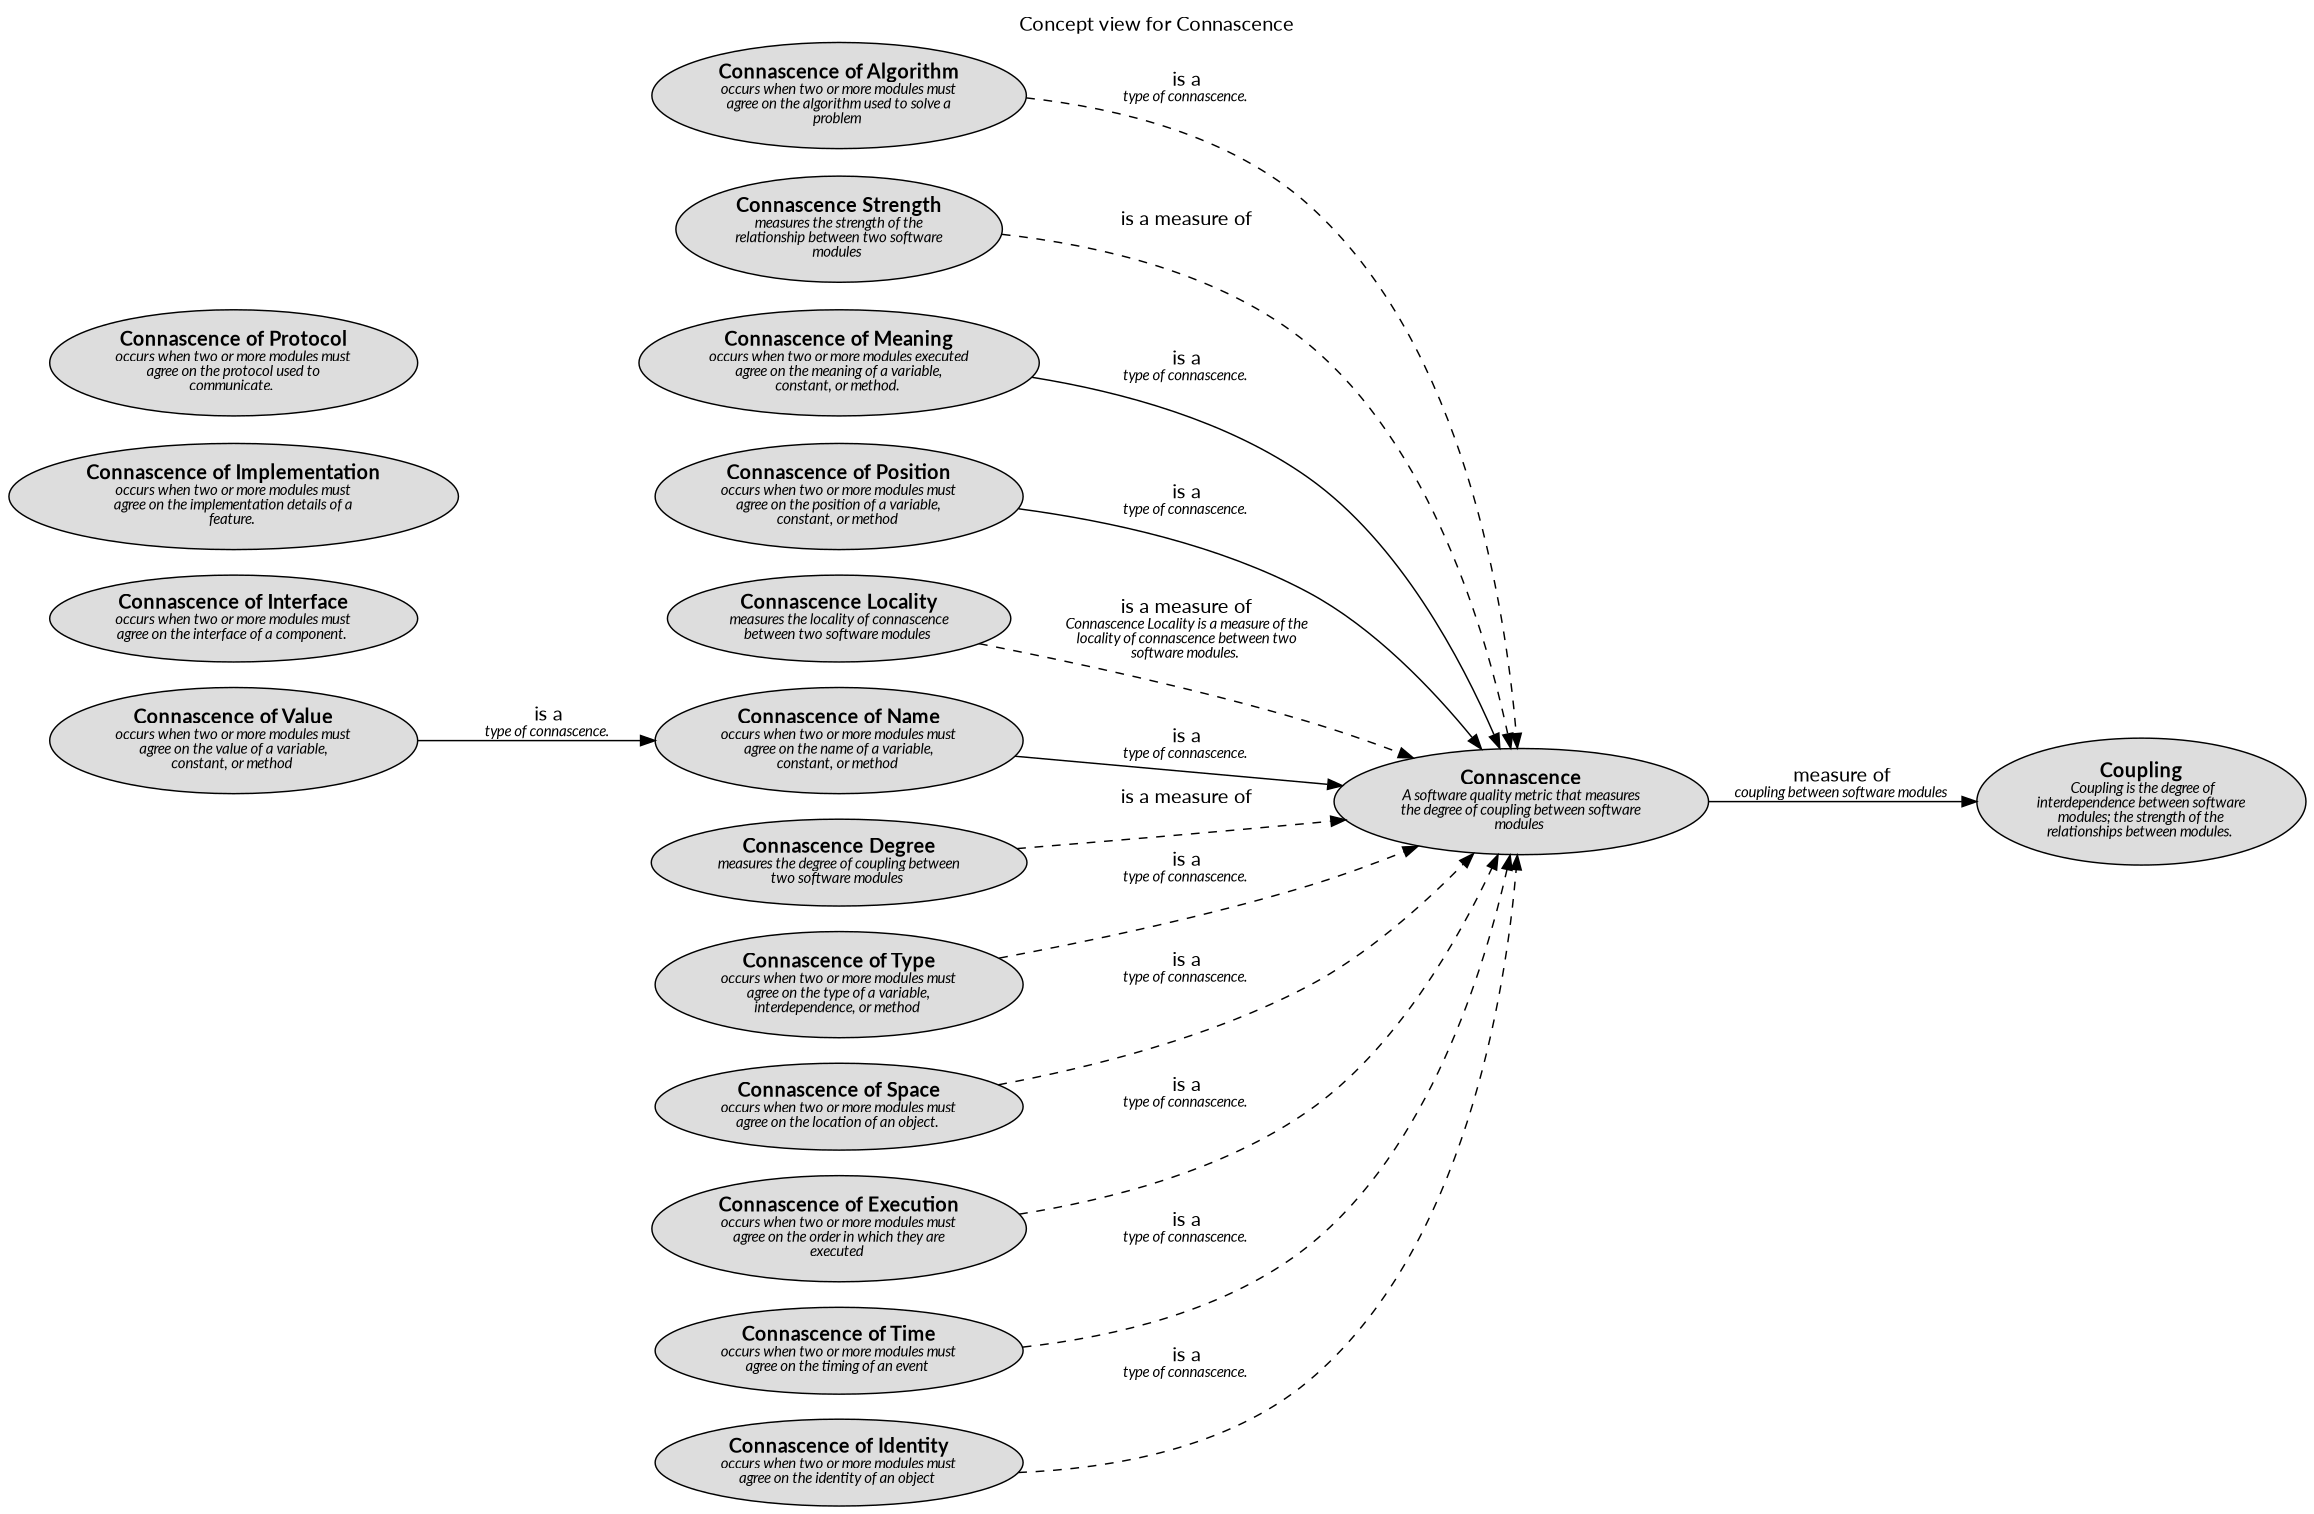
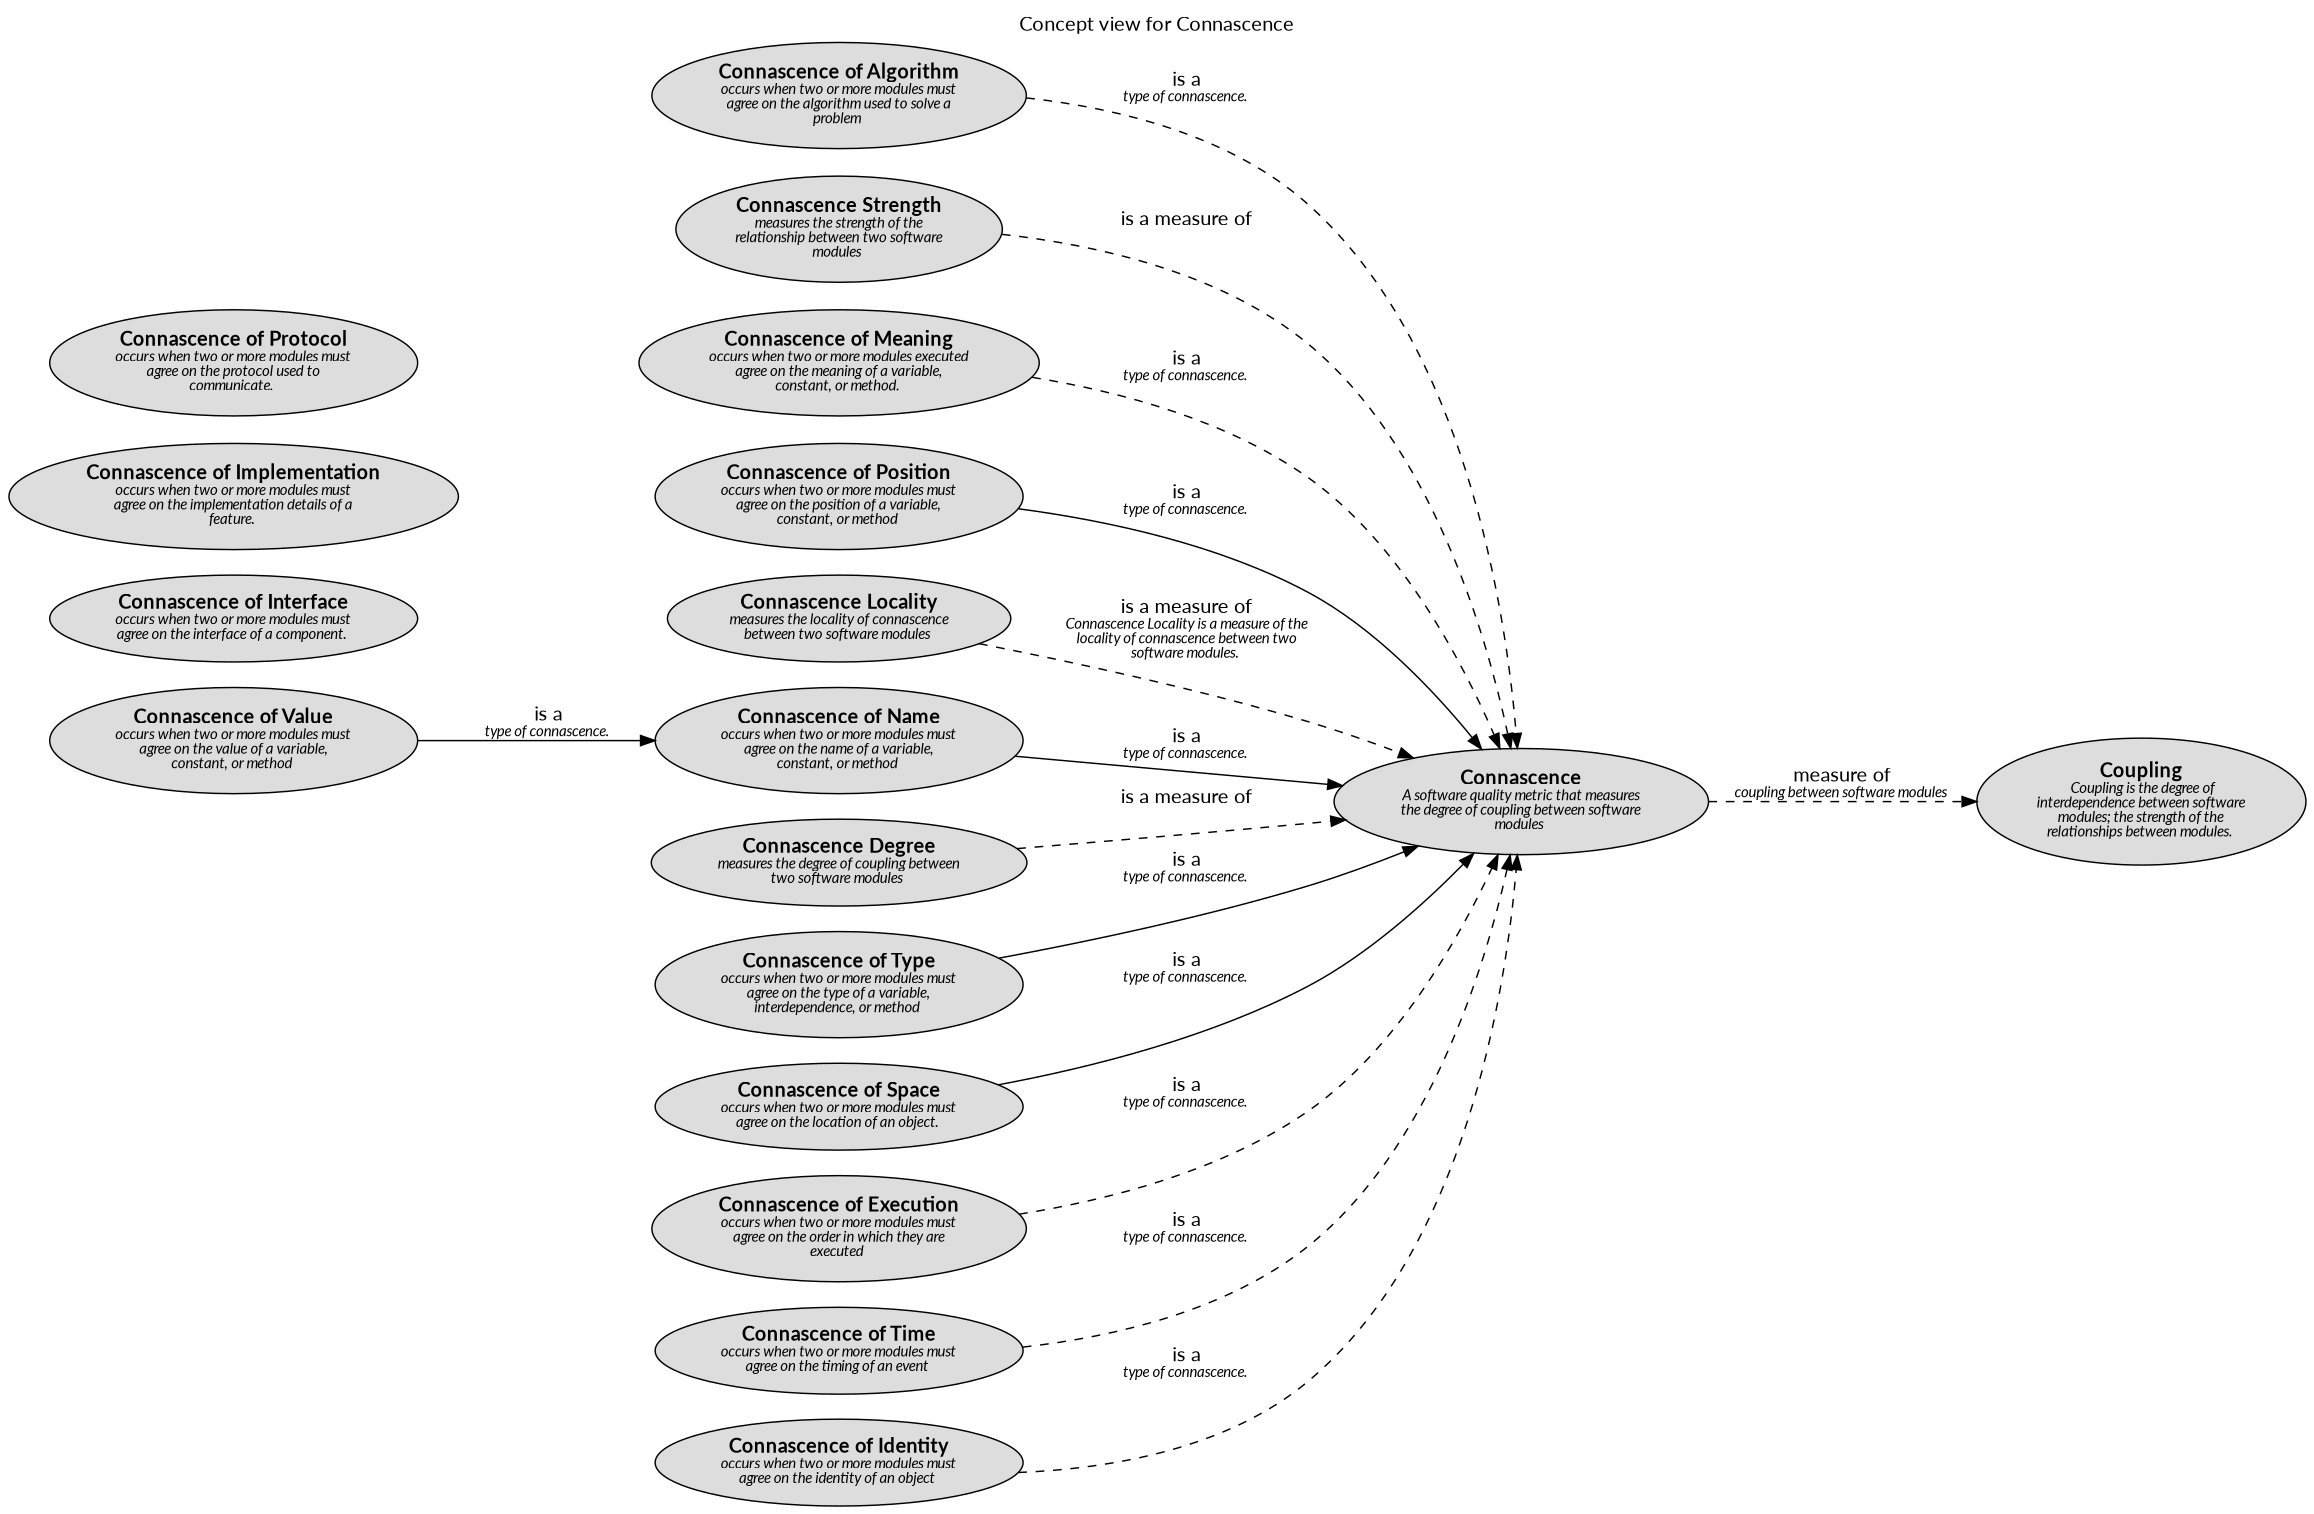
(1318, 485) -> (1318, 485)
(1835, 802) -> (1835, 802)
(1204, 914) -> (1204, 914)
(1250, 1013) -> (1250, 1013)
